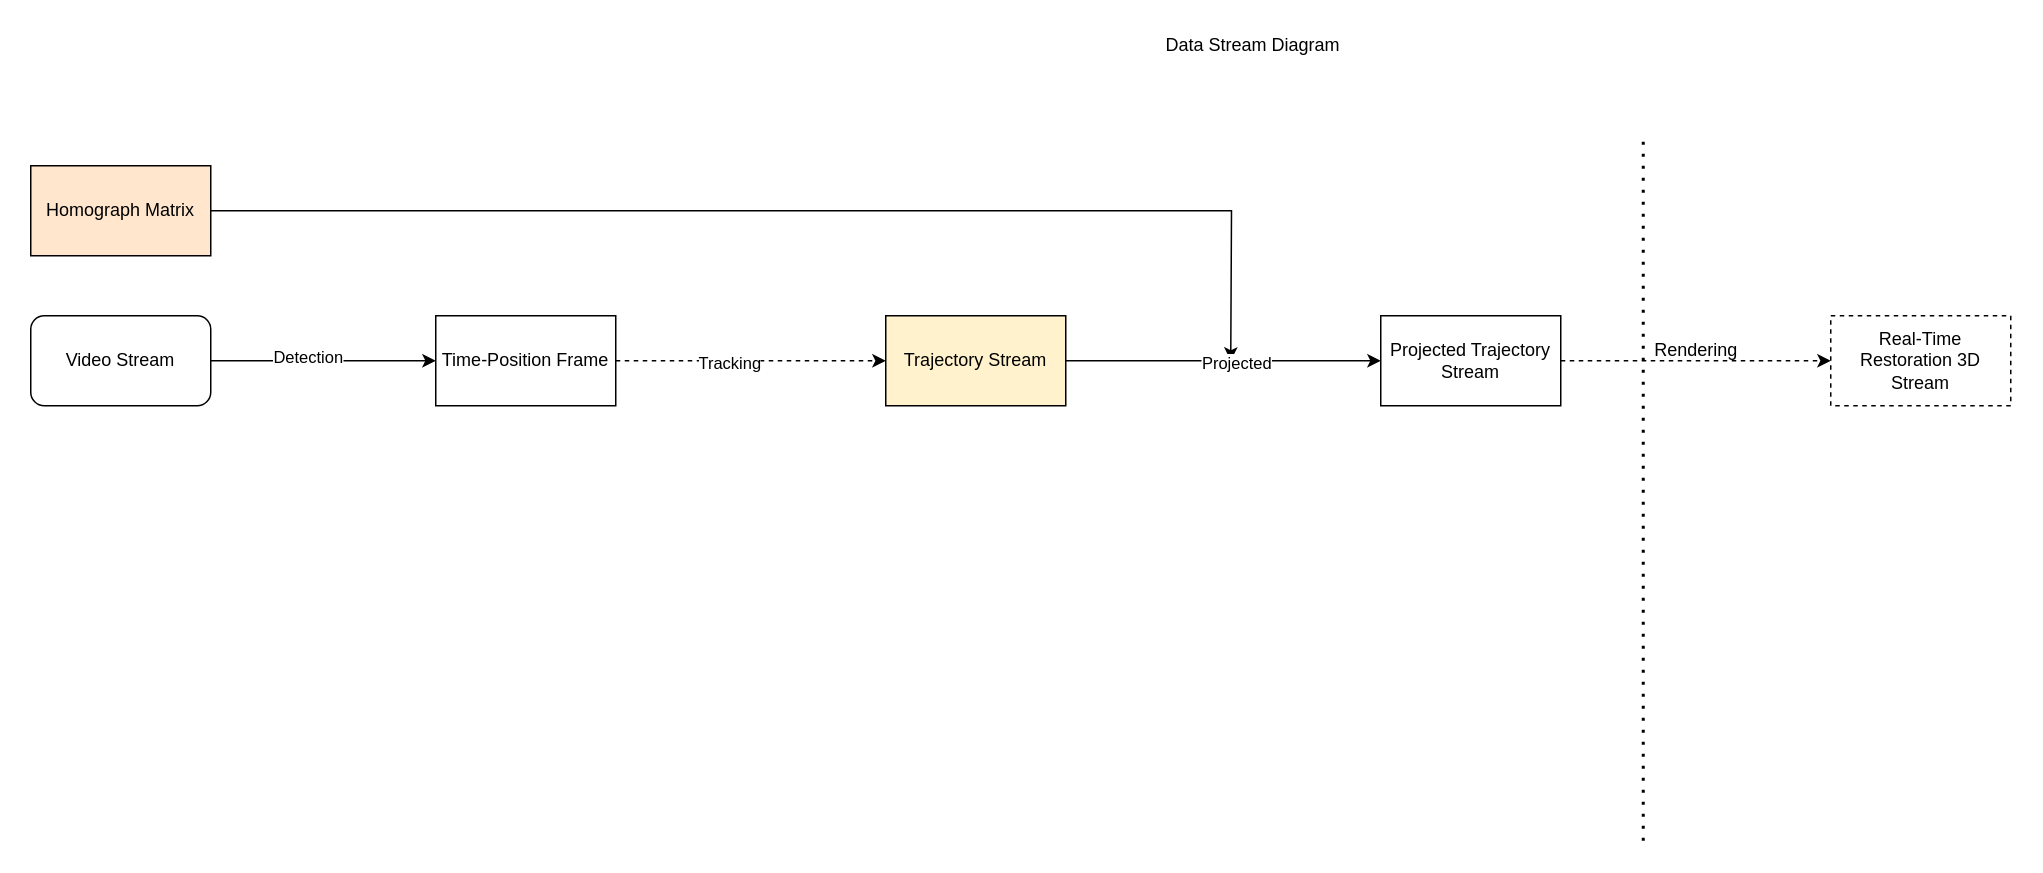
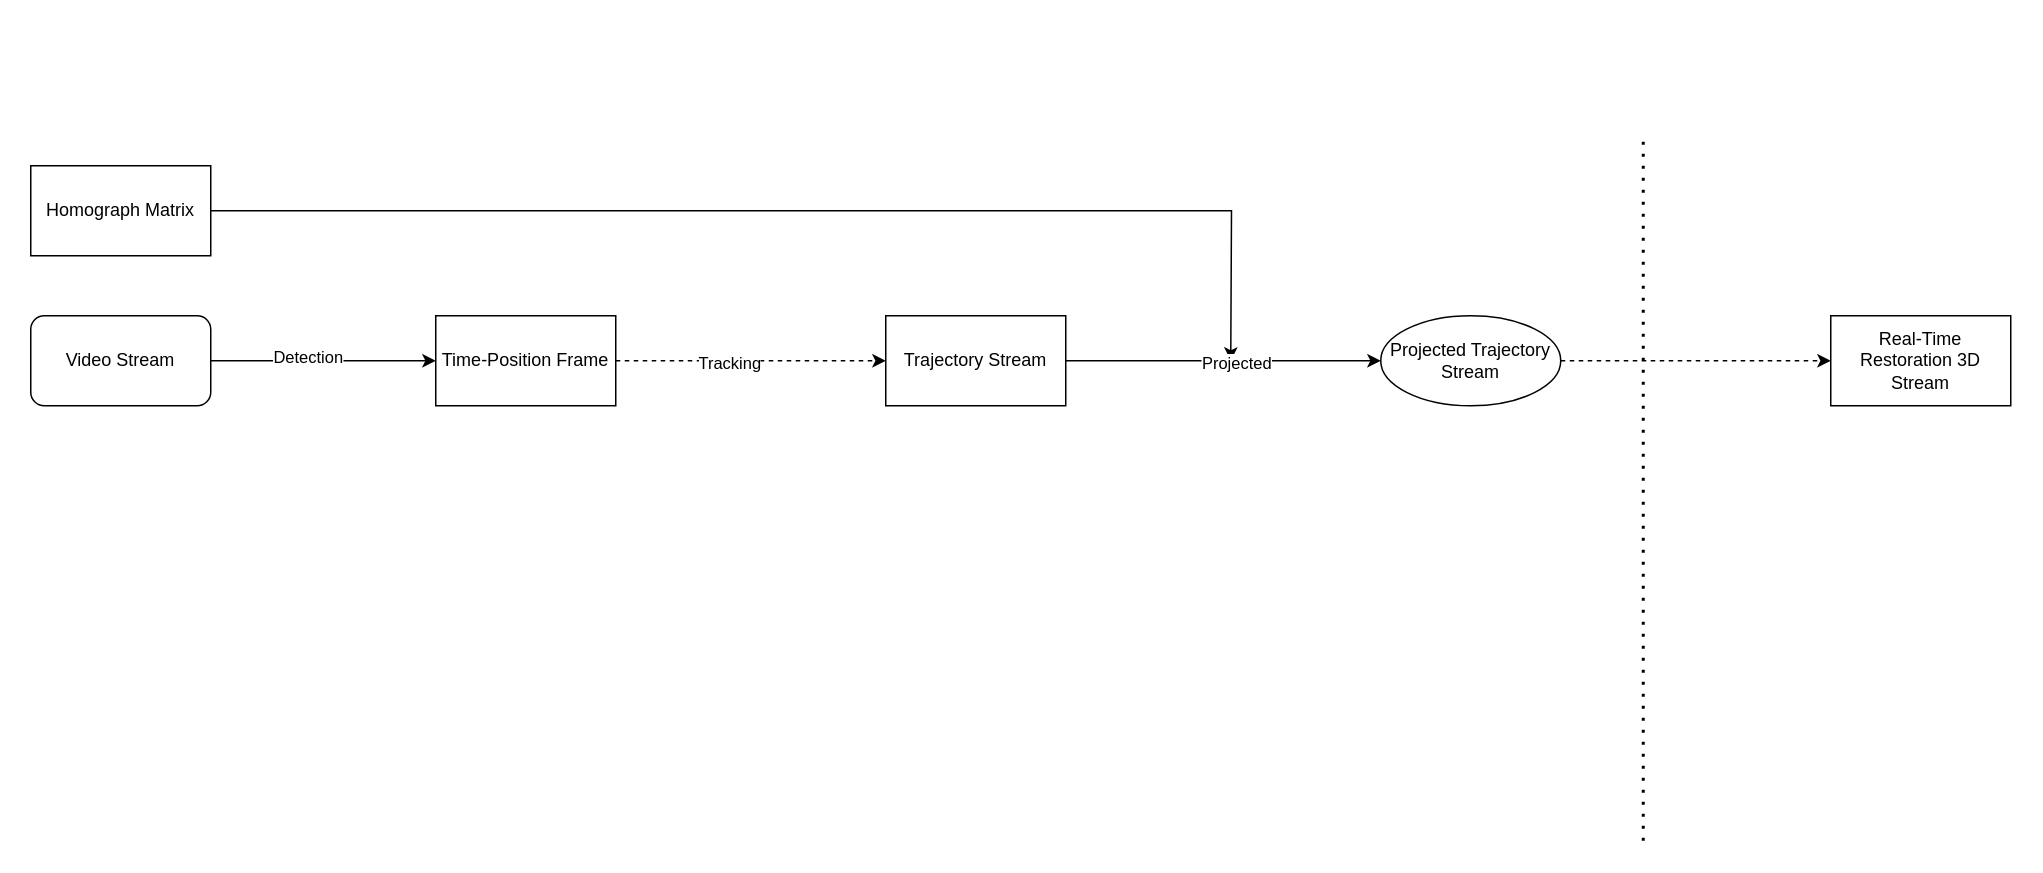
(1253, 46) -> none
(121, 211) -> (121, 211)
(976, 361) -> (976, 361)
(1471, 361) -> (1471, 361)
(1696, 361) -> none
(1921, 361) -> (1921, 361)
